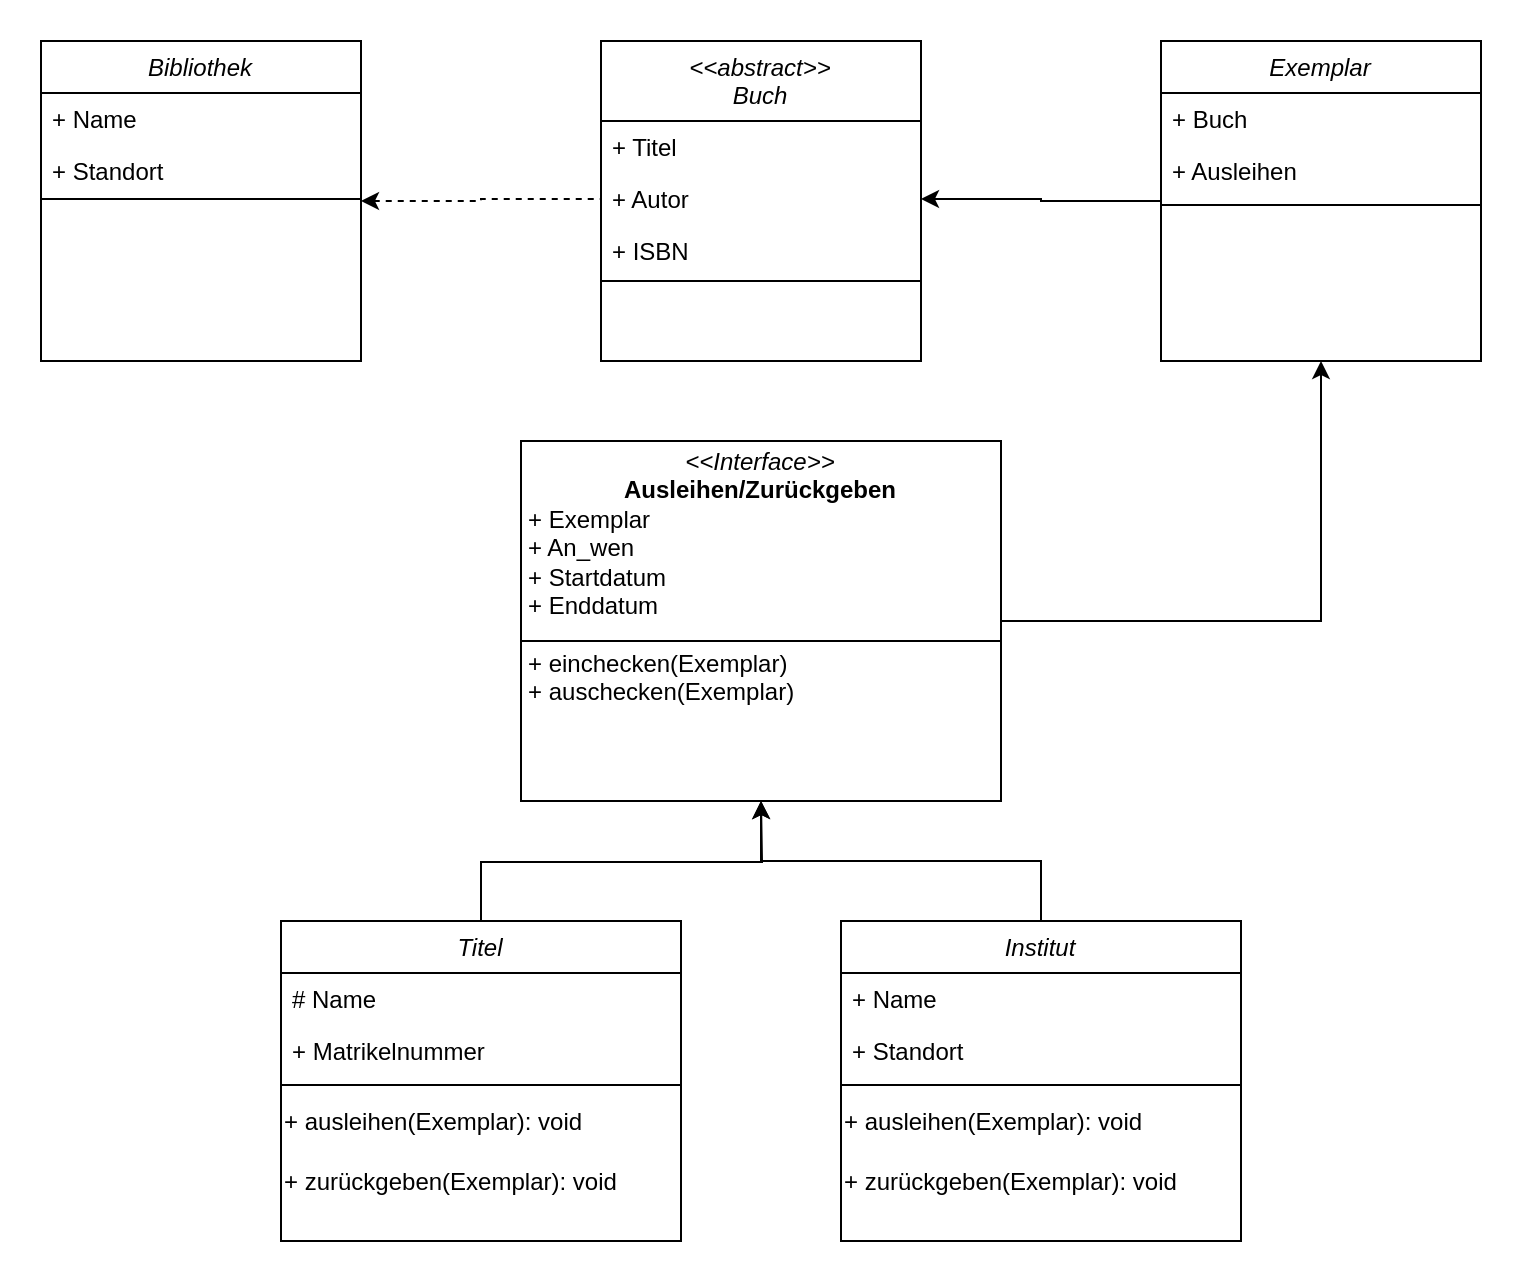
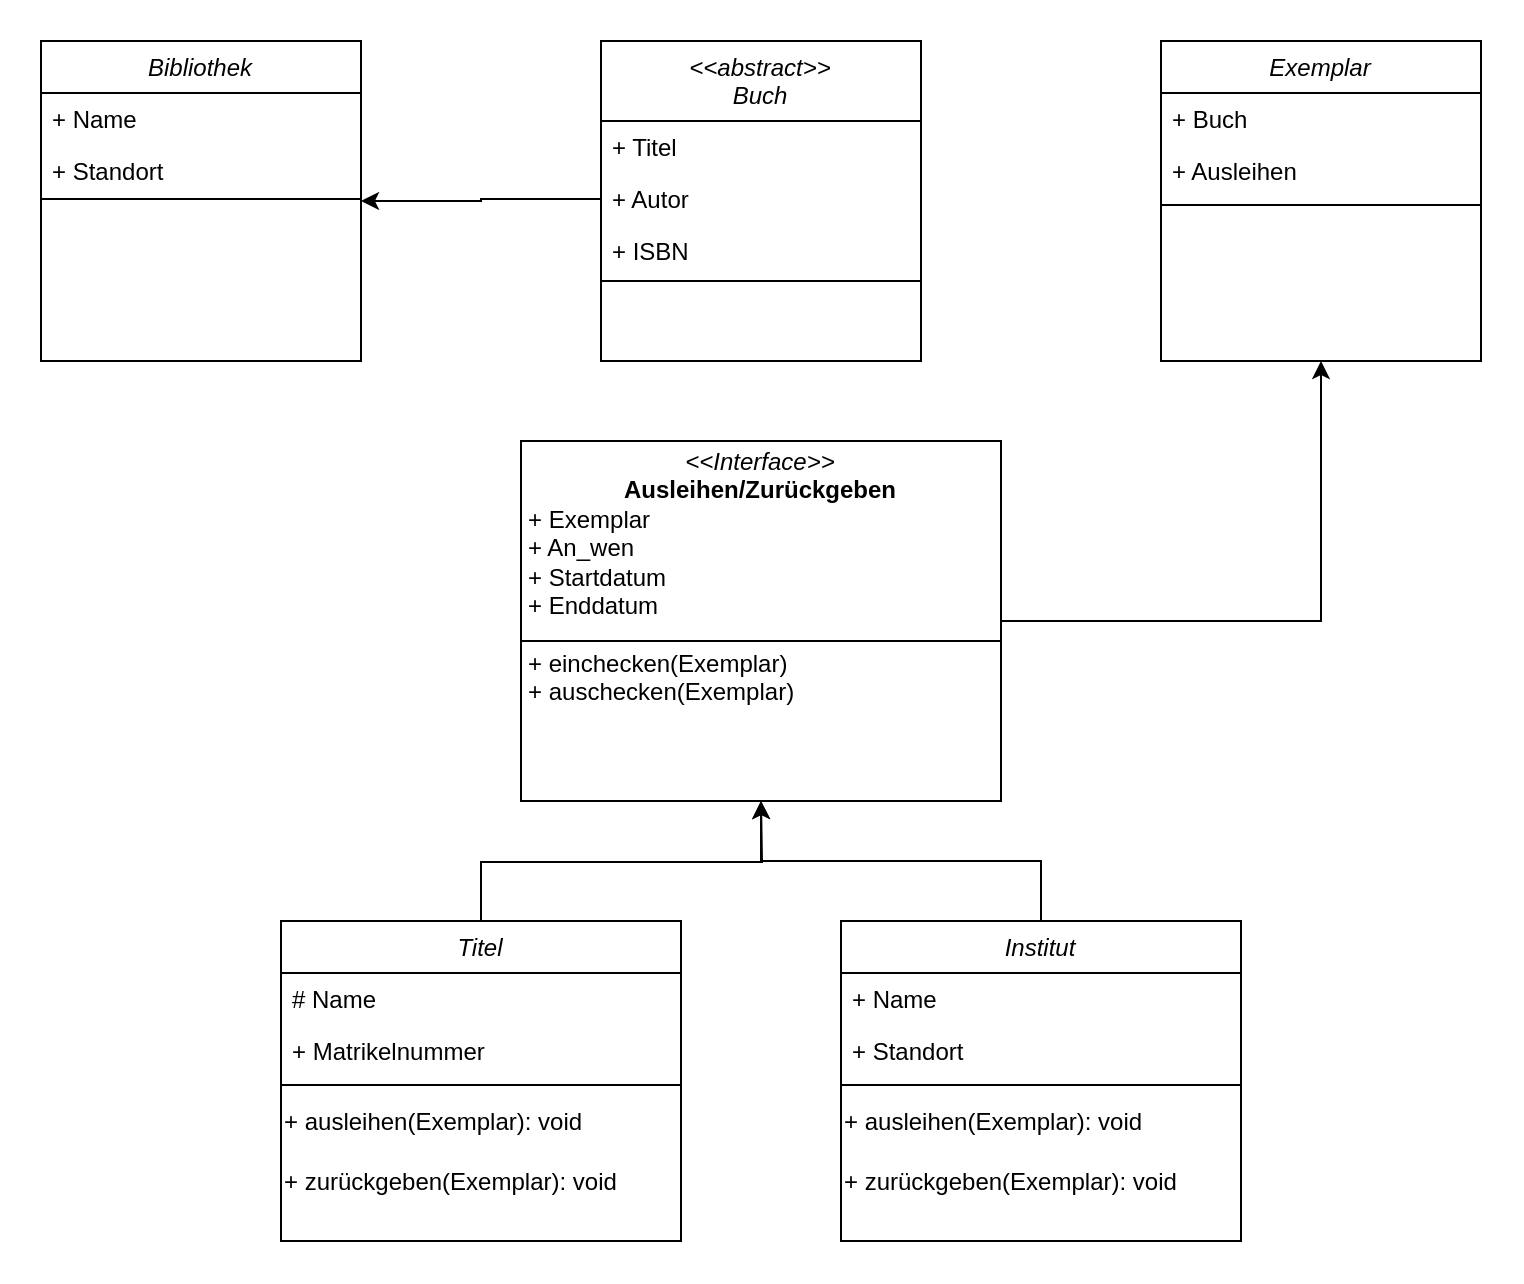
(487, 199) -> (487, 199)
(1045, 201) -> none
